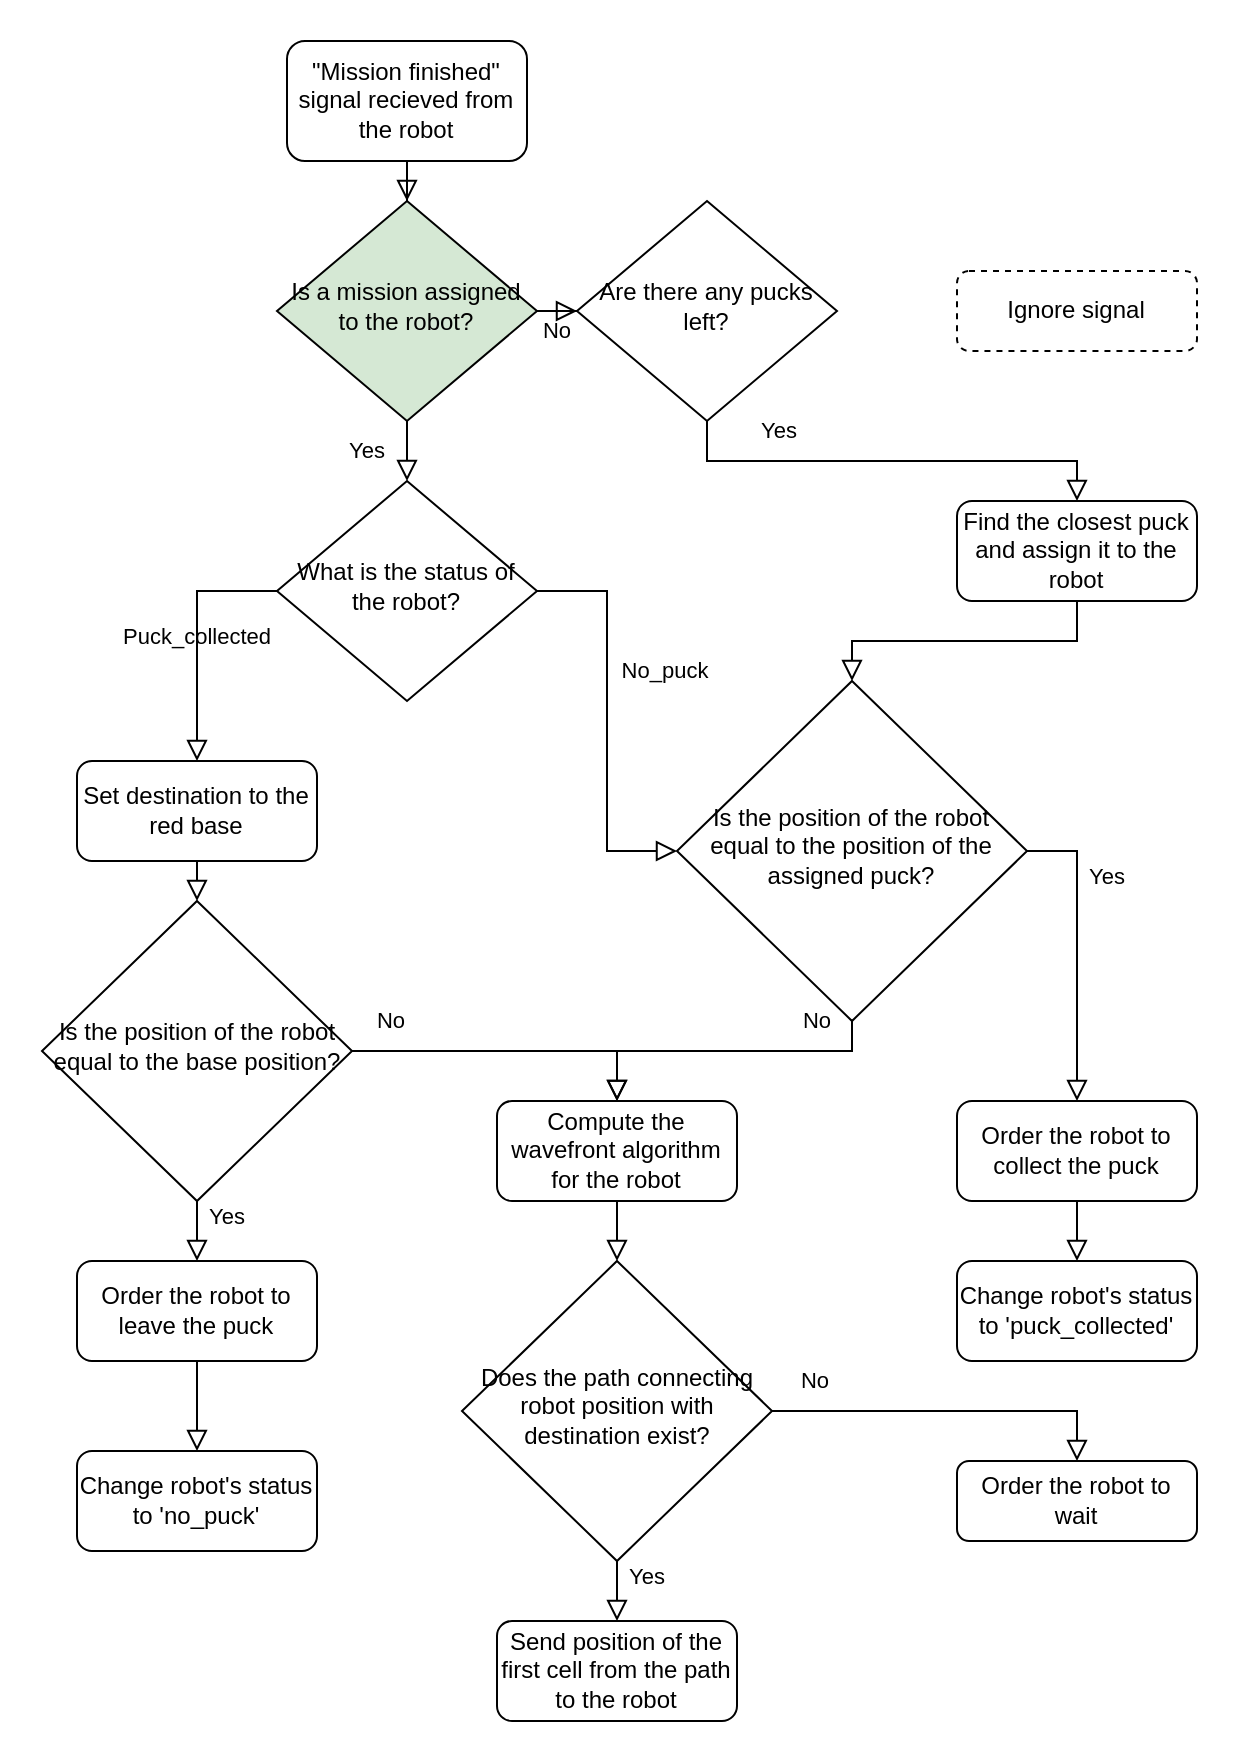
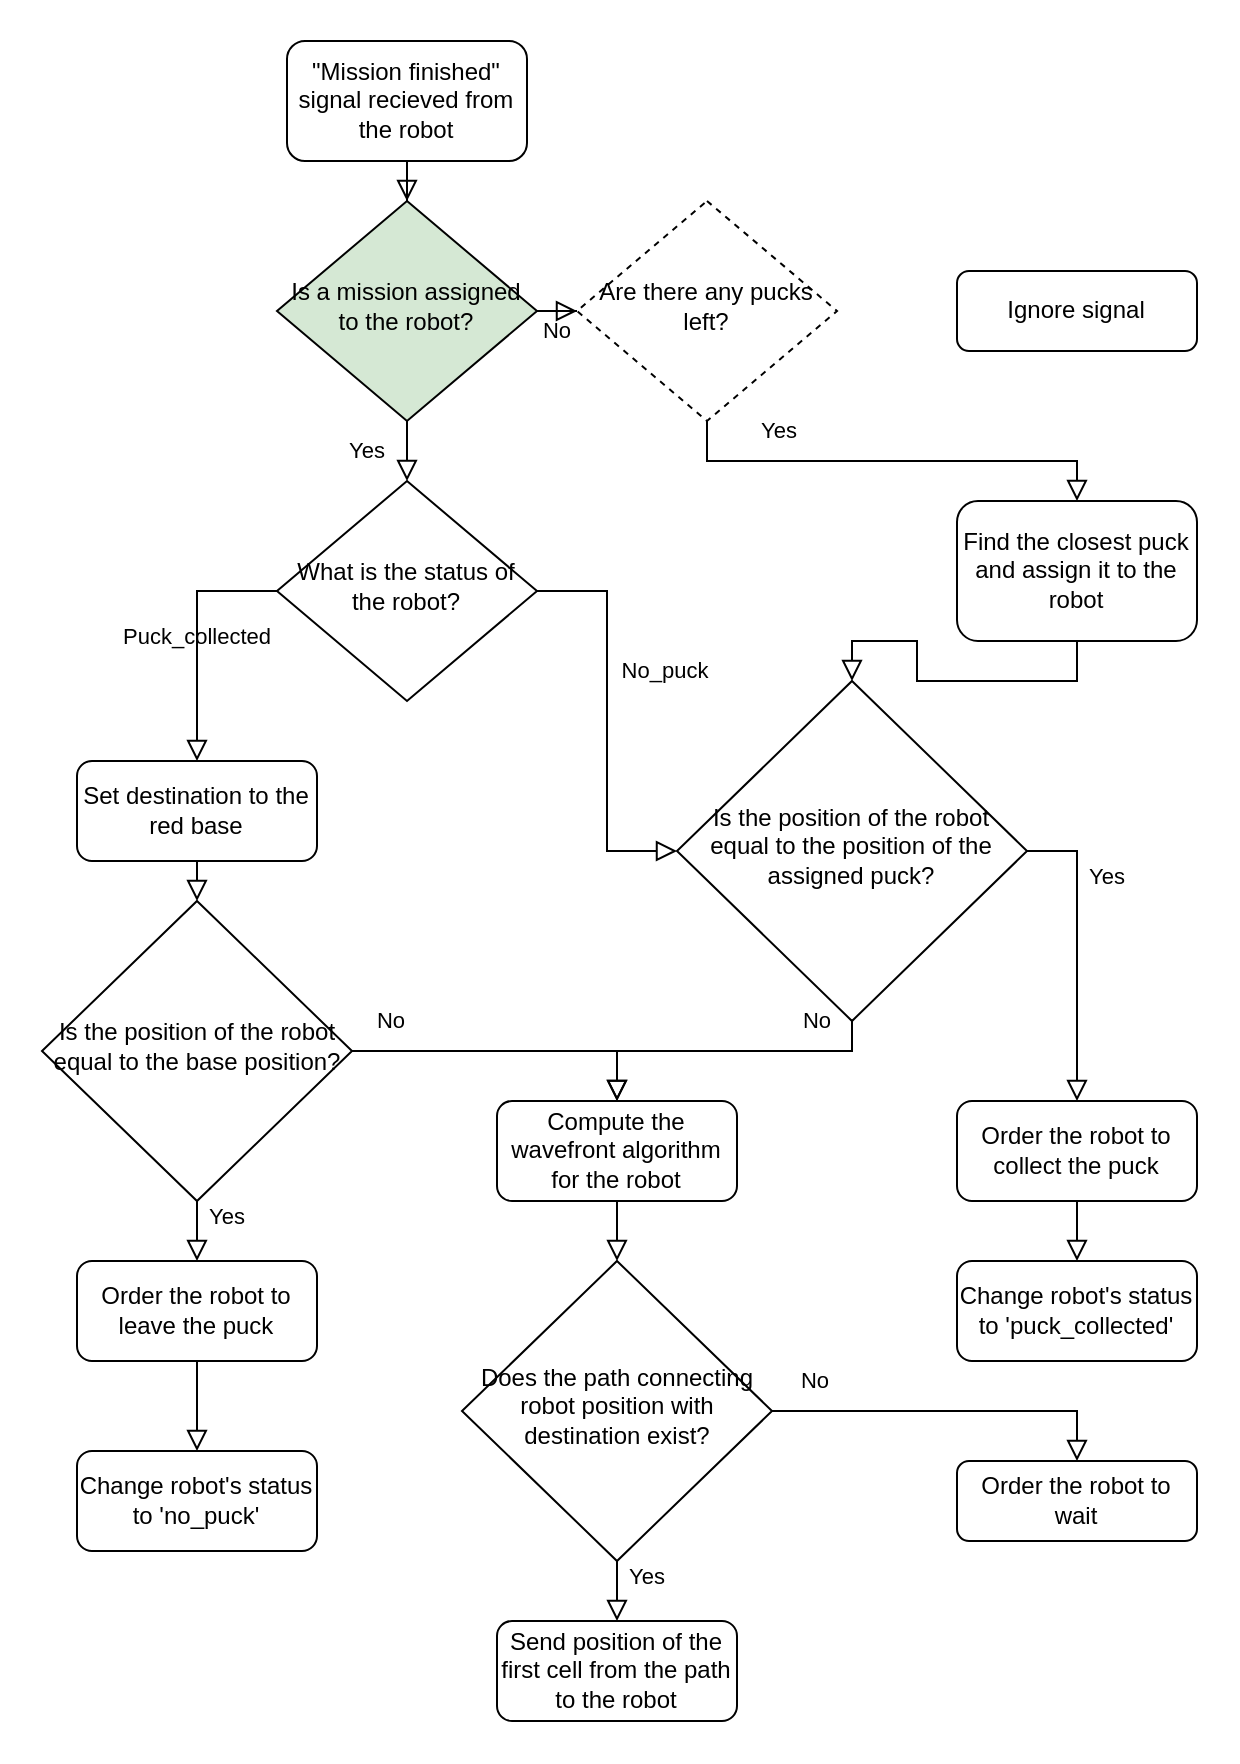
(707, 311) -> (707, 311)
(1077, 311) -> (1077, 311)
(1077, 551) -> (1077, 571)
